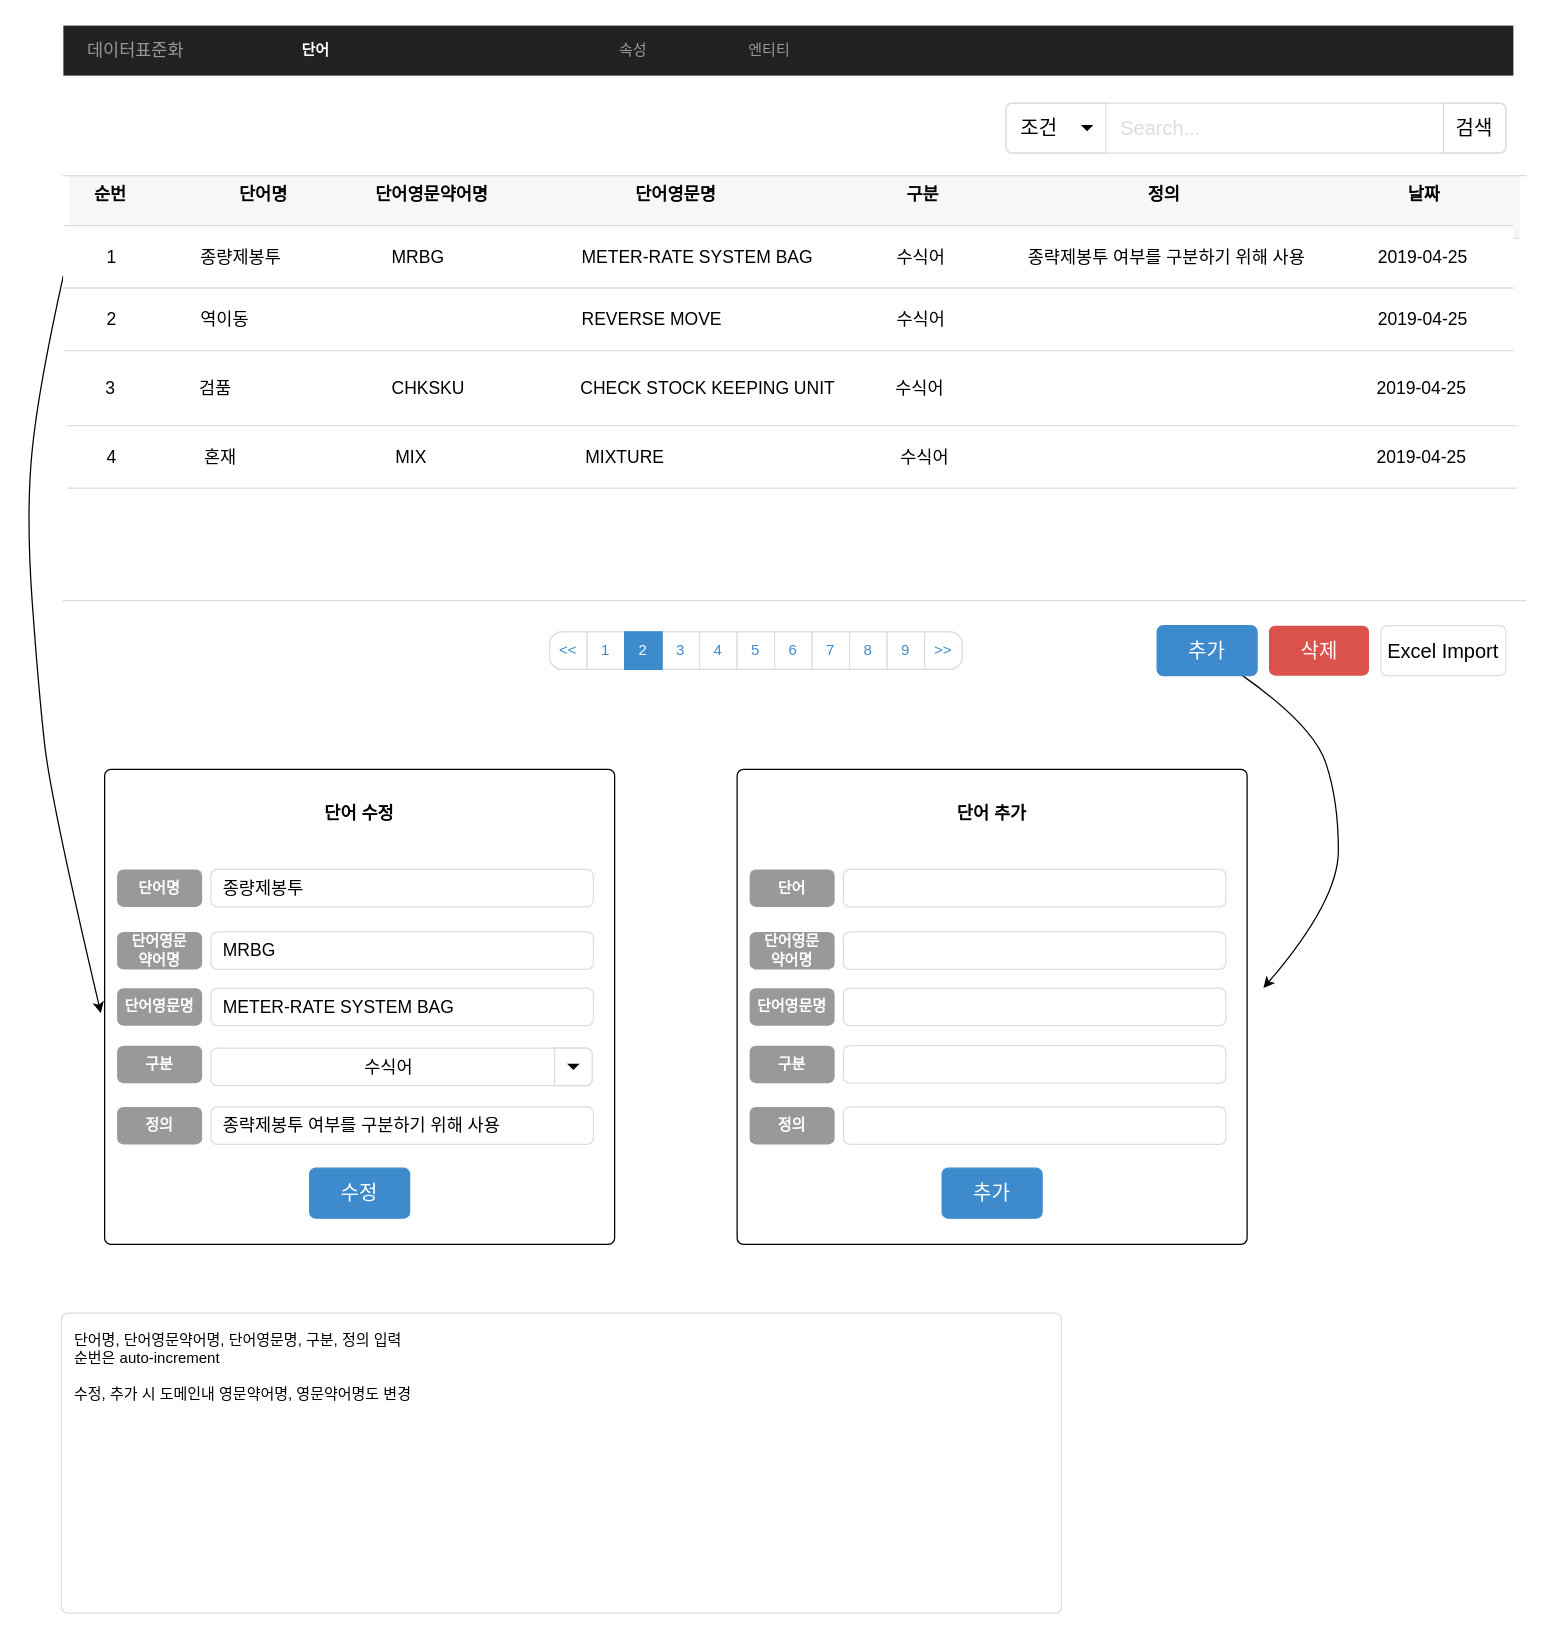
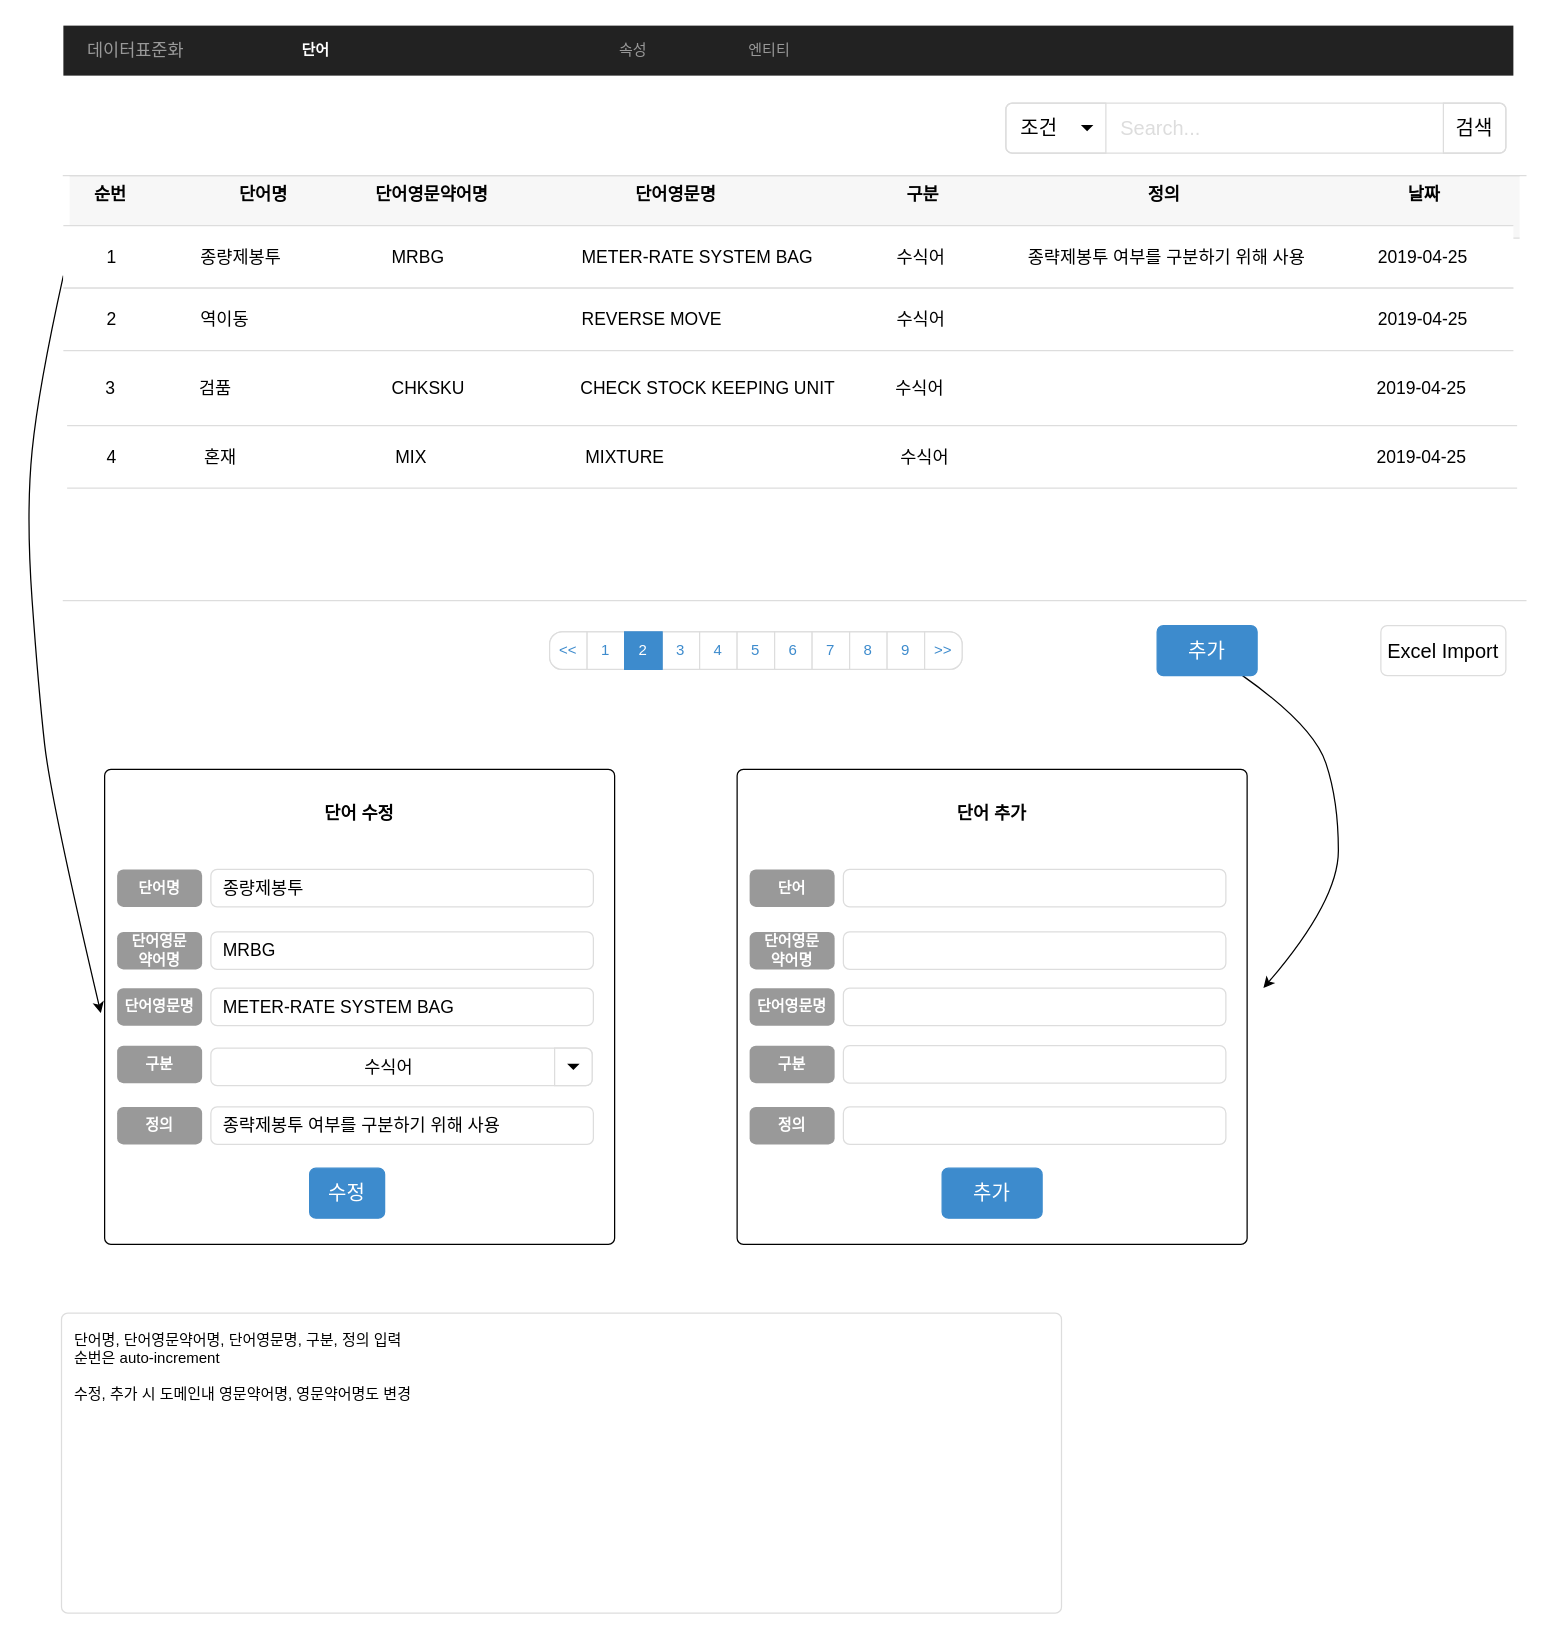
(1319, 651) -> none
(359, 1193) -> (347, 1193)
